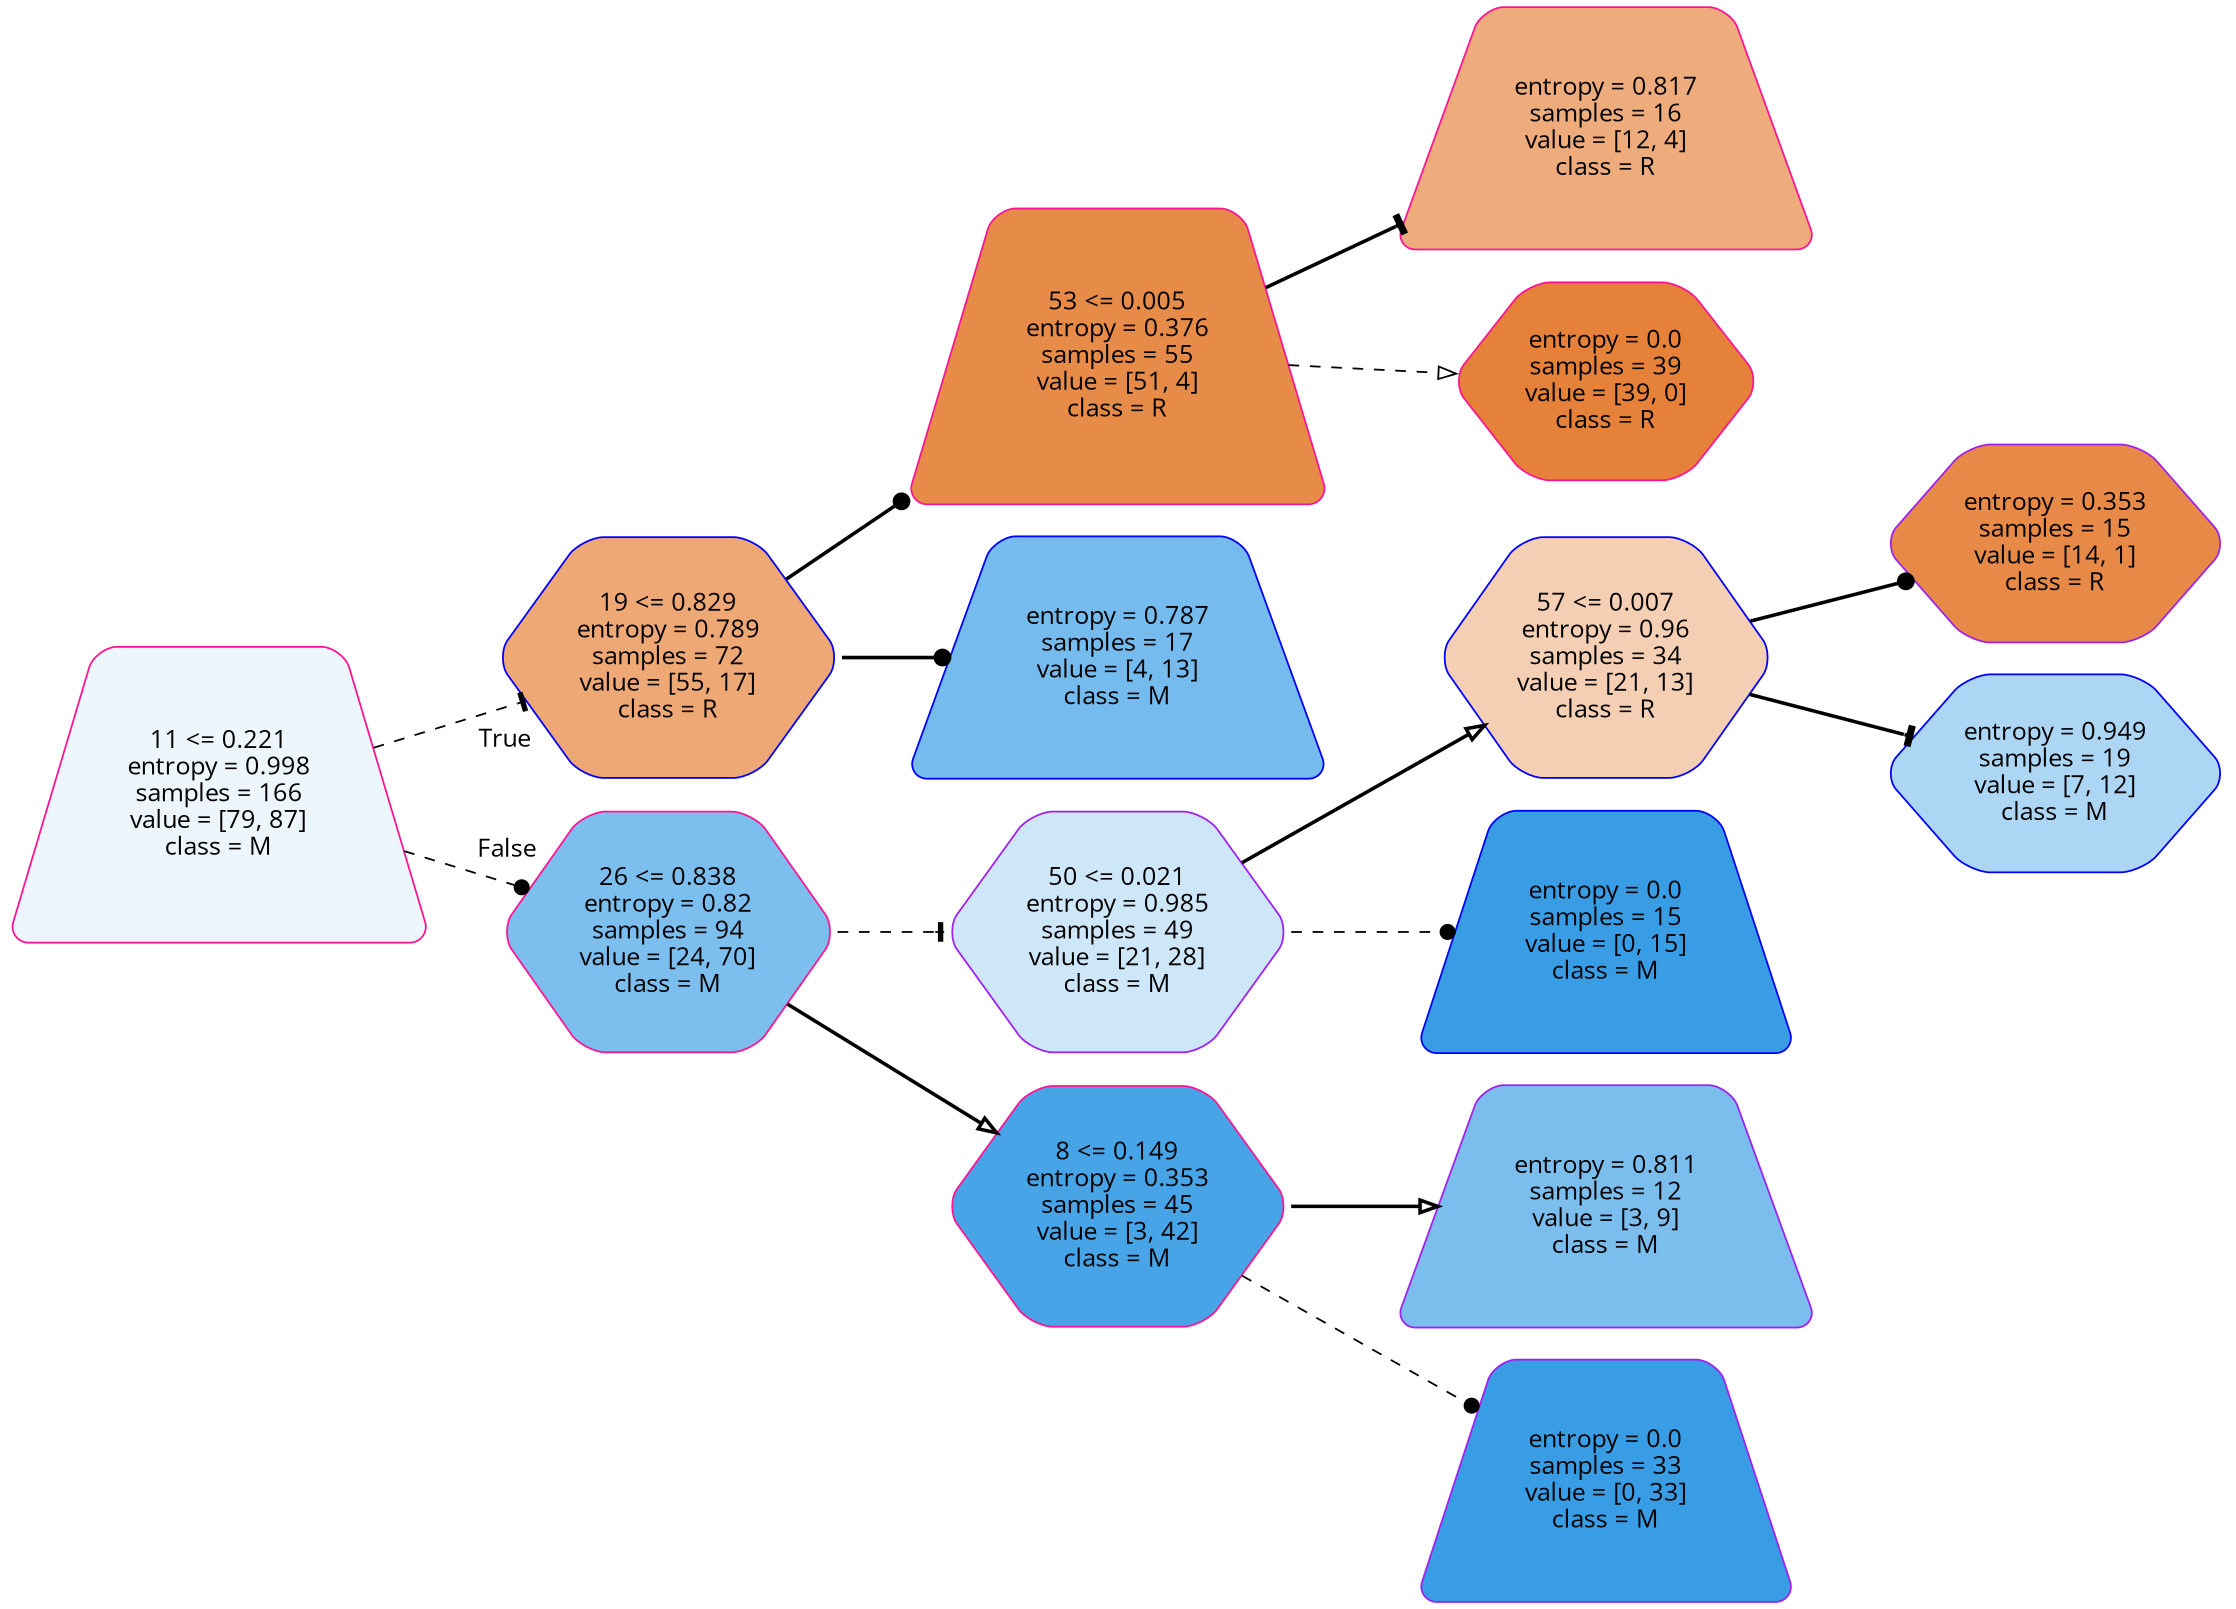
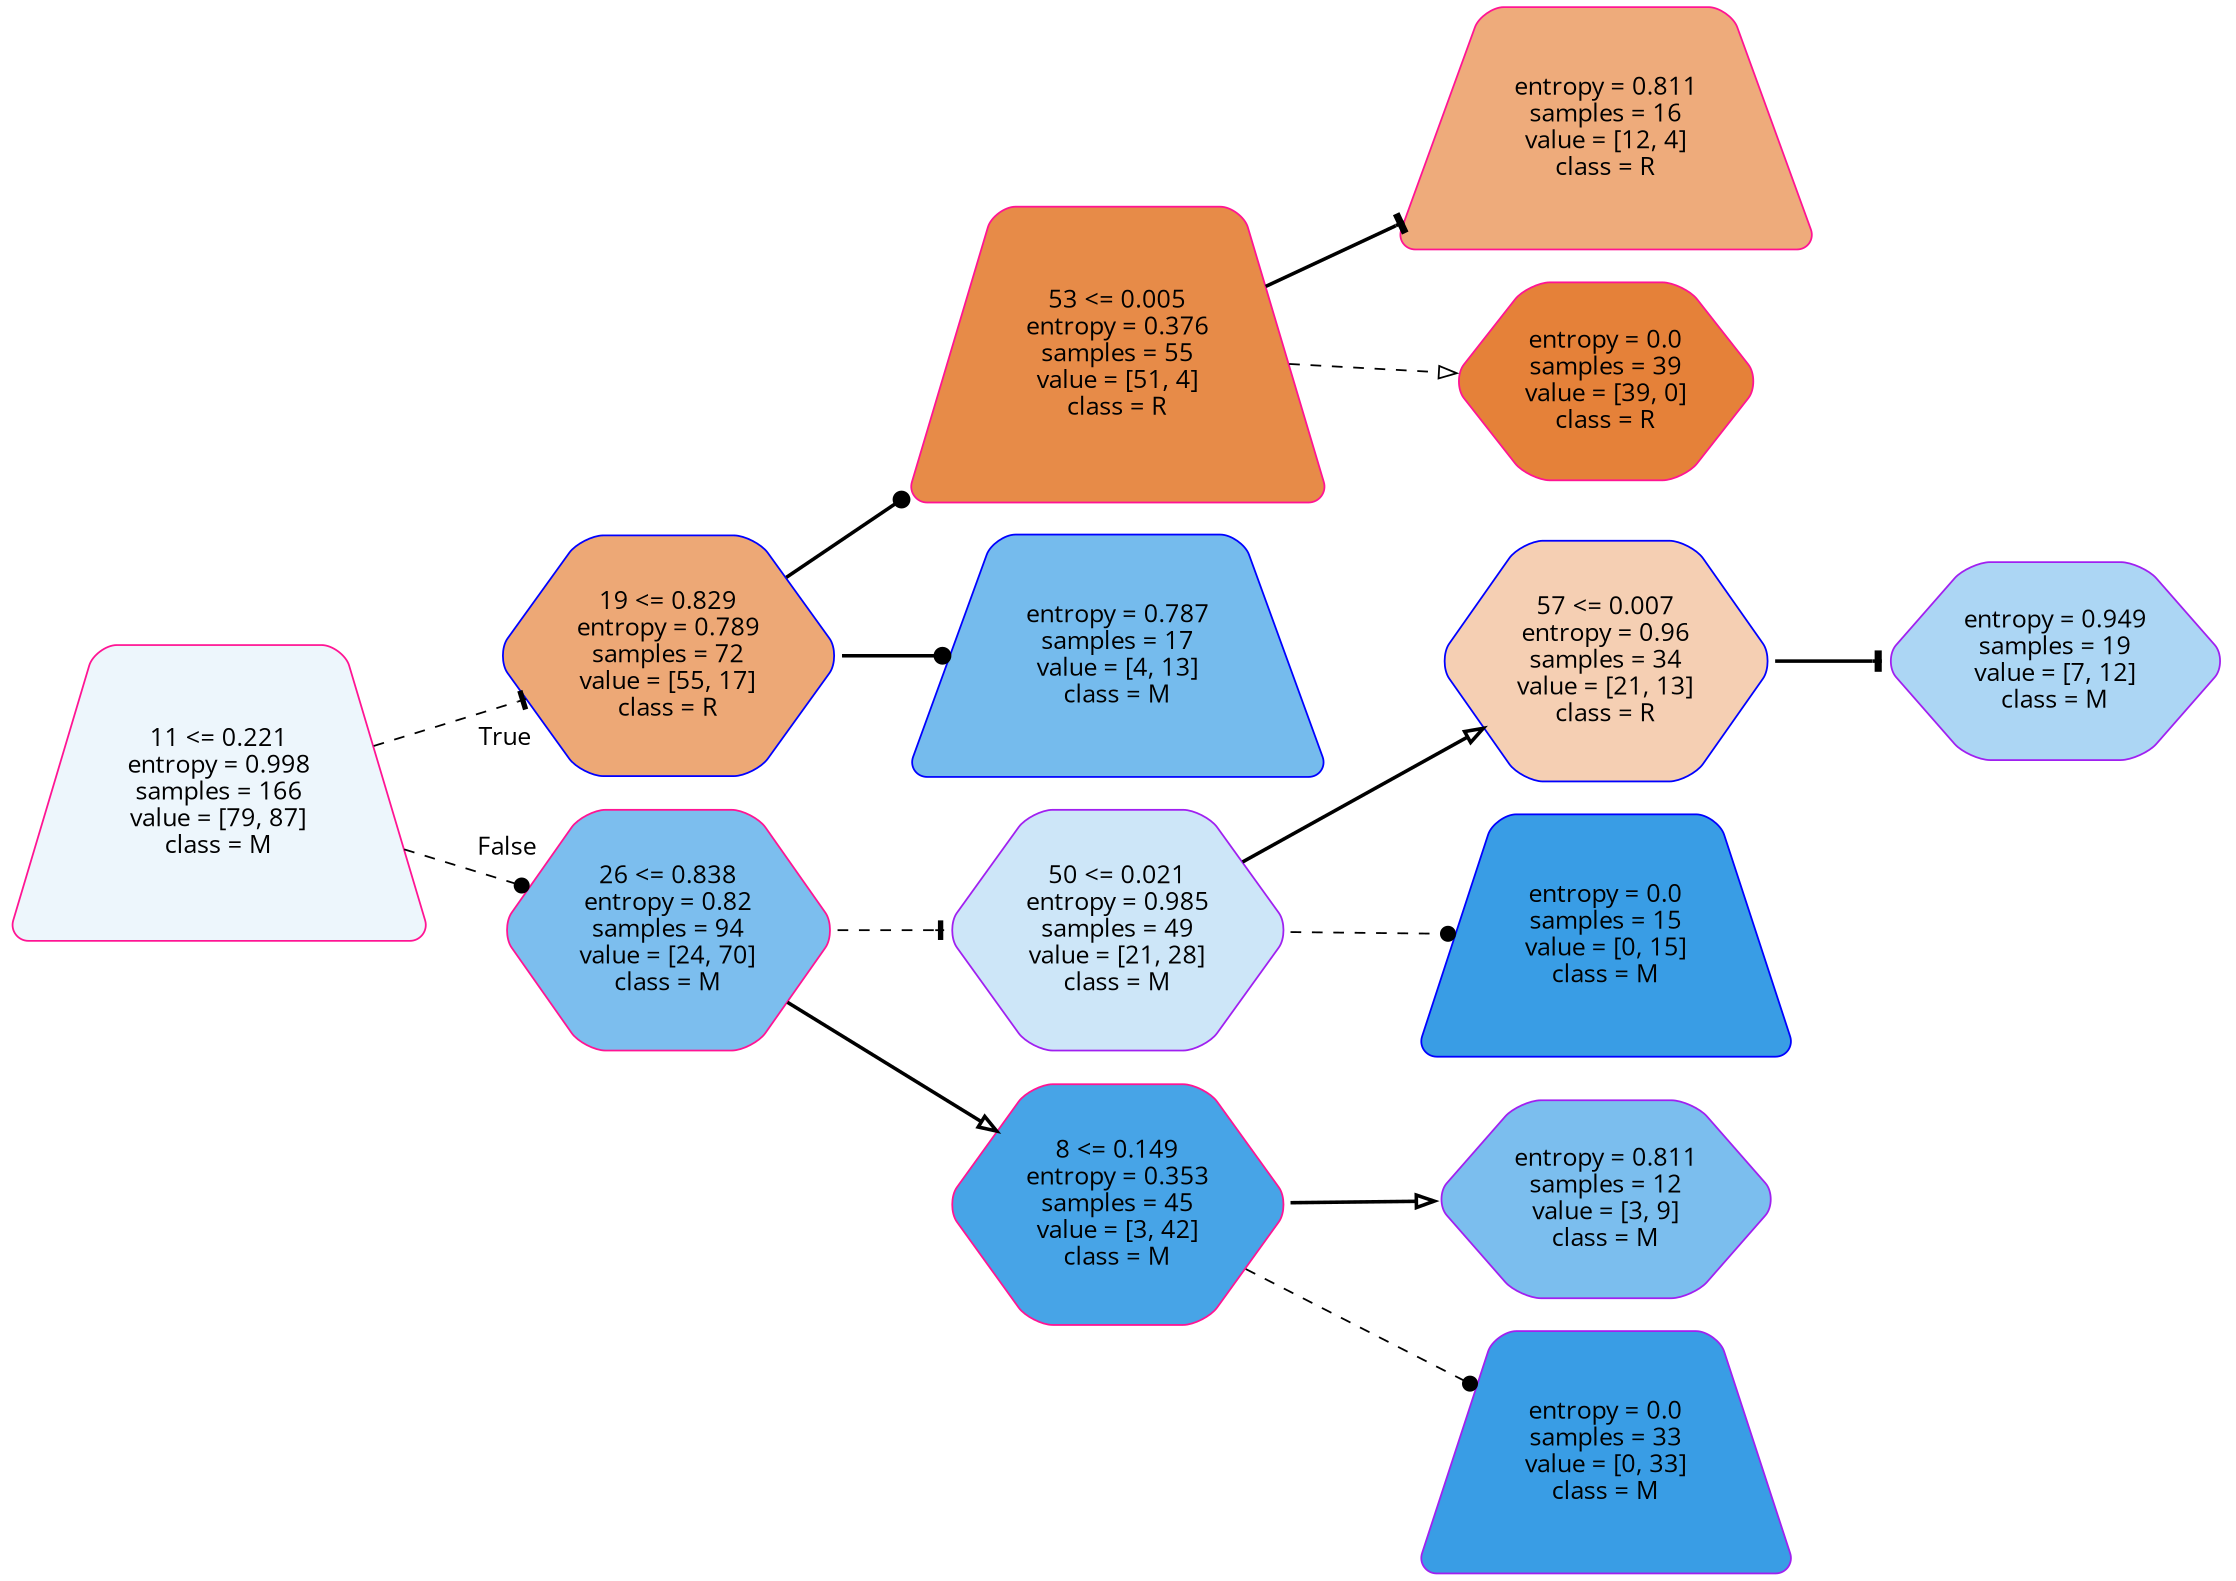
(1606, 128) -> (1606, 128)
(2055, 543) -> none
(2055, 773) -> (2055, 661)
(1606, 1206) -> (1606, 1199)
